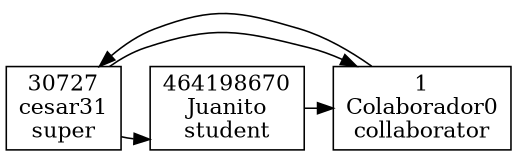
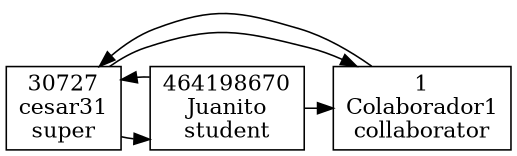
none -> (143, 77)
(422, 108) -> (422, 108)
